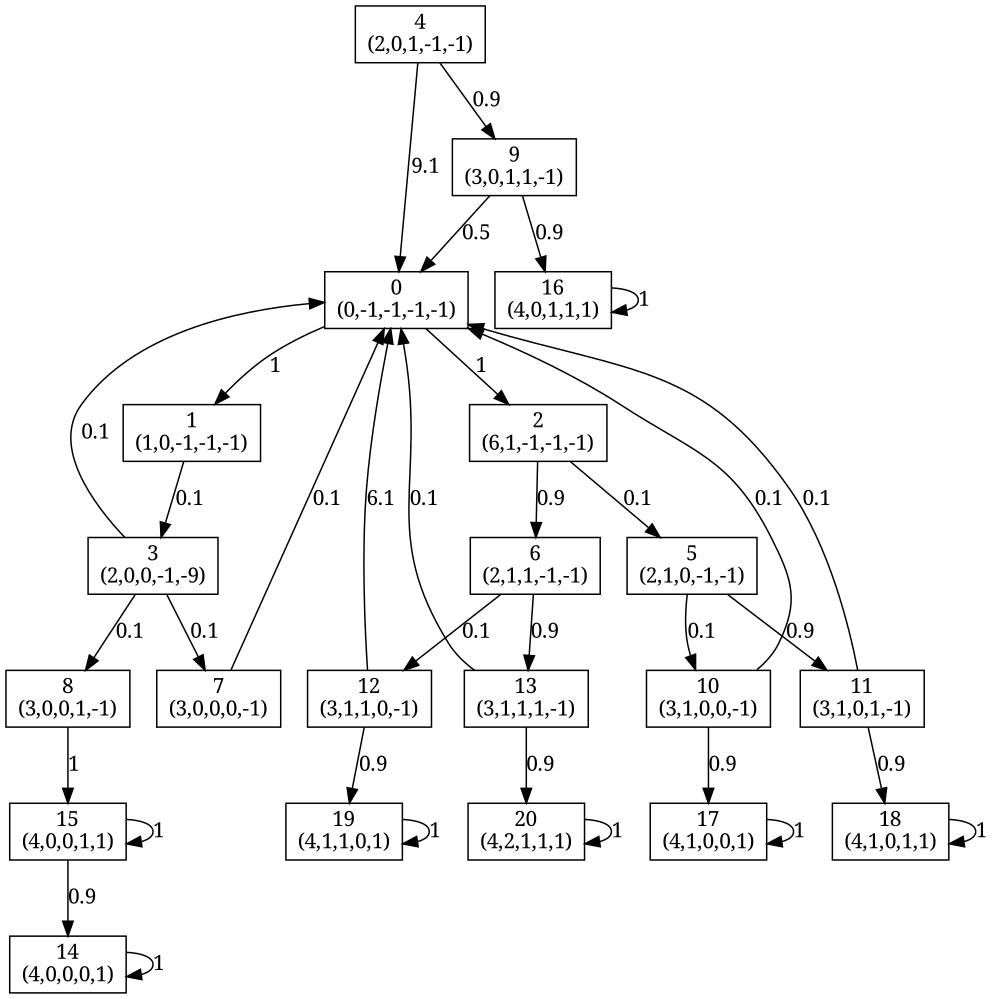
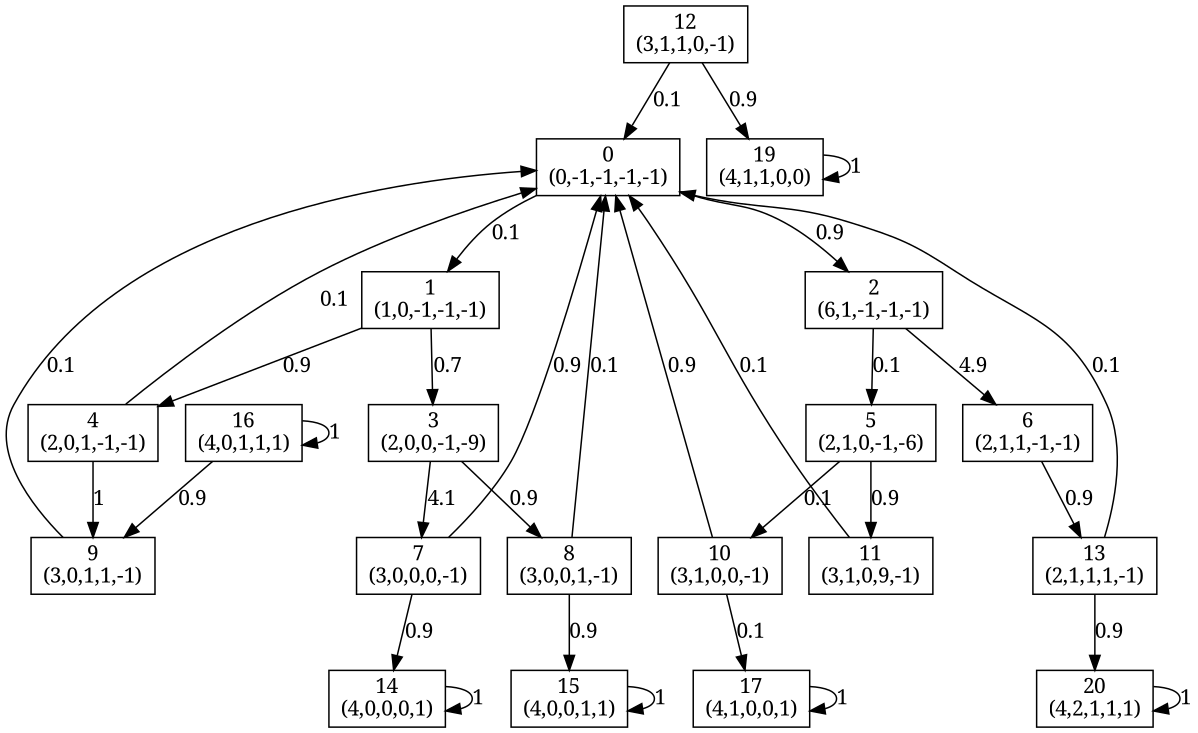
(487, 101) -> (99, 499)
(426, 167) -> (334, 300)
(532, 226) -> (174, 494)
(476, 234) -> (61, 367)
none -> (267, 364)
(119, 367) -> (588, 374)
(275, 367) -> (506, 234)
(482, 367) -> (830, 234)
(190, 499) -> (448, 367)
(327, 499) -> (567, 367)
(381, 499) -> (667, 101)
(551, 499) -> (973, 367)
(769, 499) -> (682, 367)
(692, 566) -> (871, 433)
(458, 628) -> none
(130, 632) -> (524, 499)
(205, 632) -> (442, 499)
(526, 699) -> (1095, 566)
(862, 699) -> (871, 566)
(74, 765) -> (583, 632)
(723, 765) -> (751, 632)
(344, 832) -> (765, 167)
(891, 832) -> none
(68, 891) -> (405, 625)
